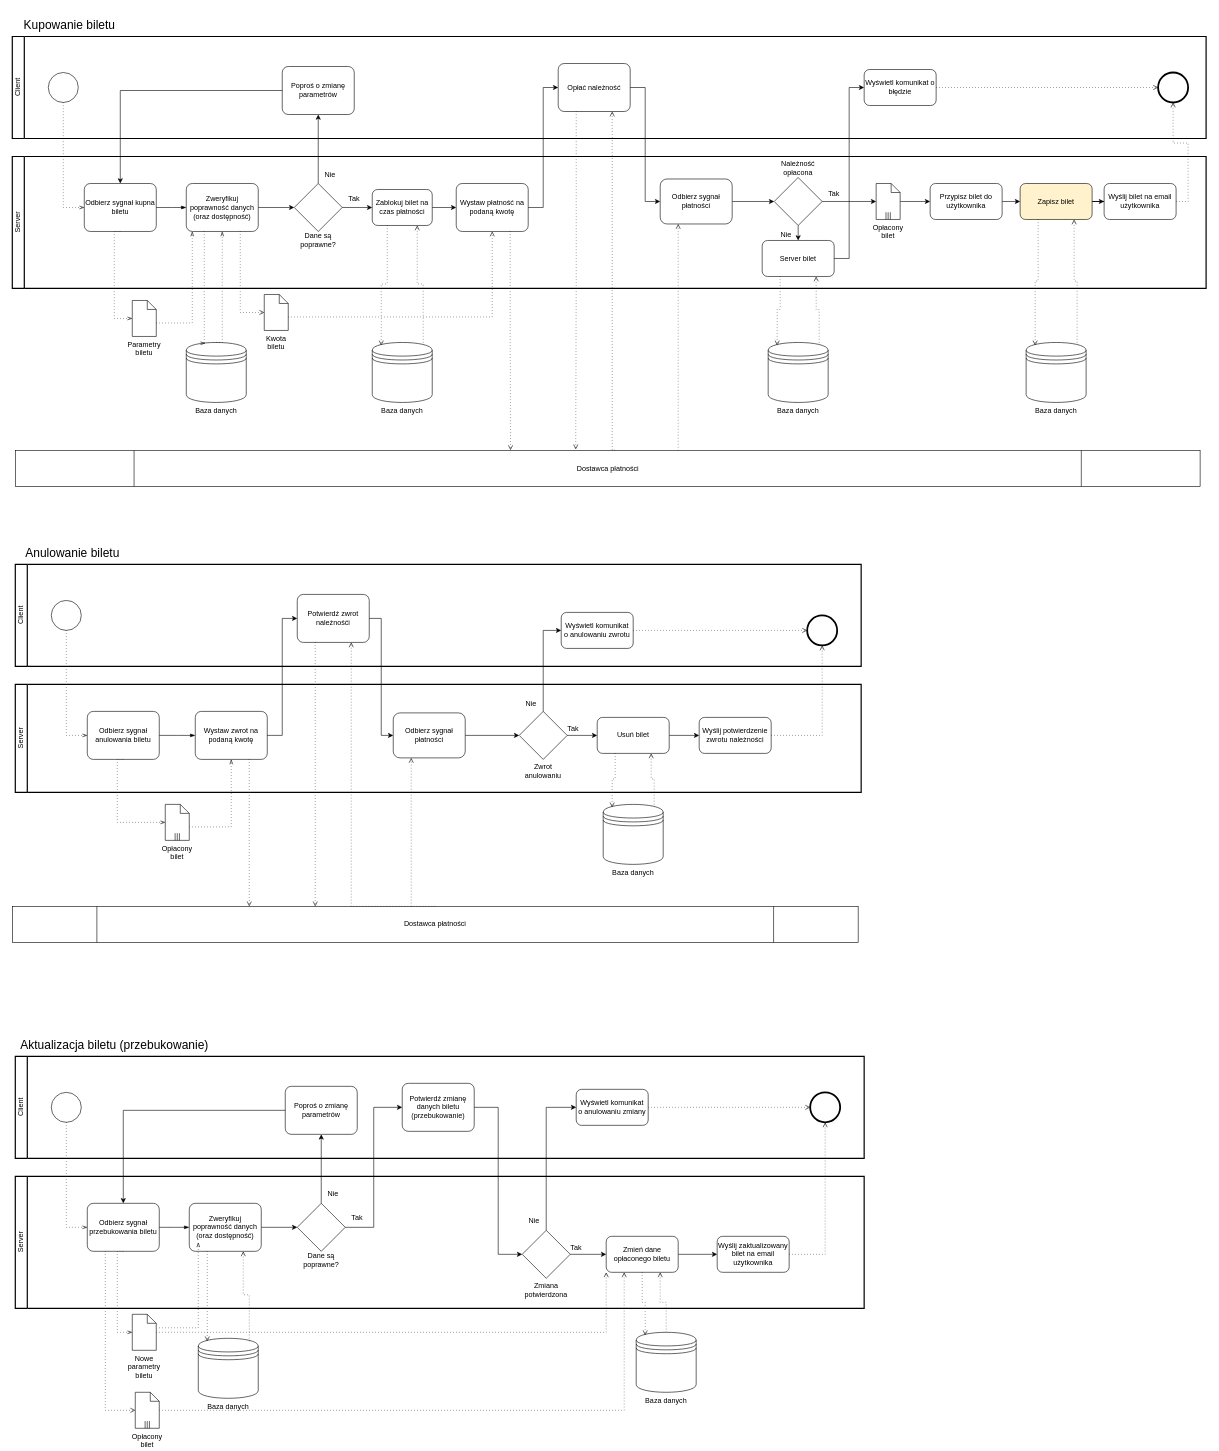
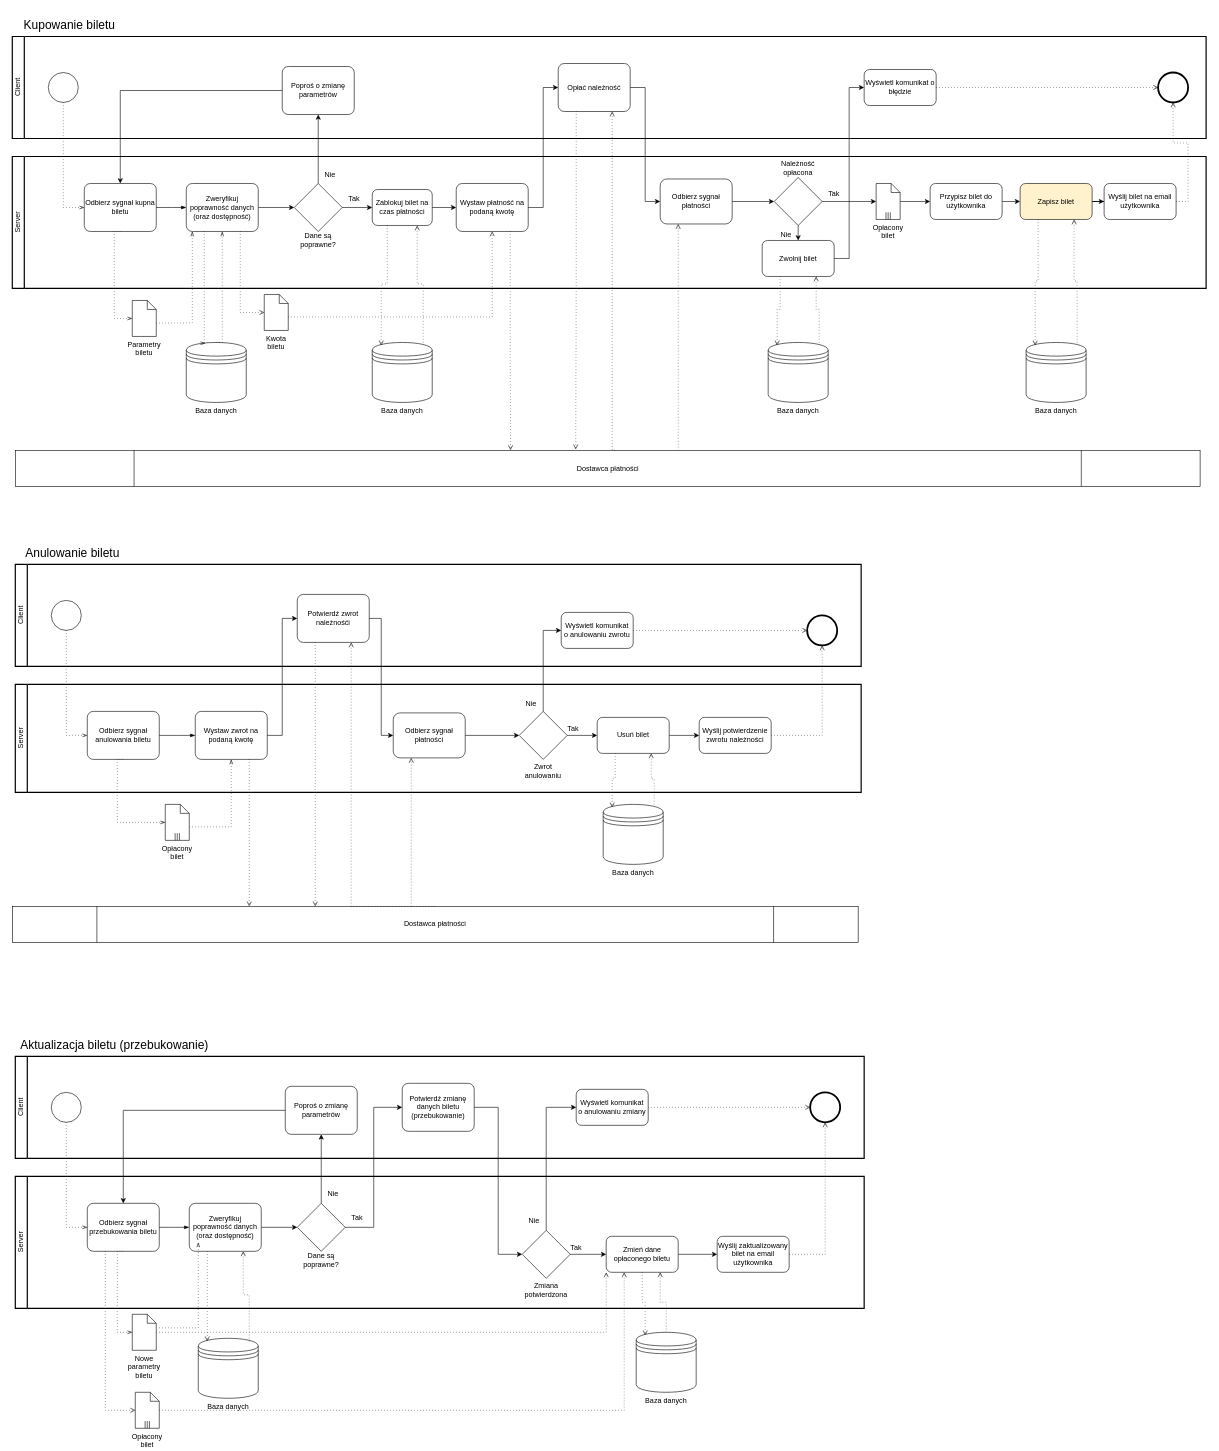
(798, 258) -> (798, 258)
